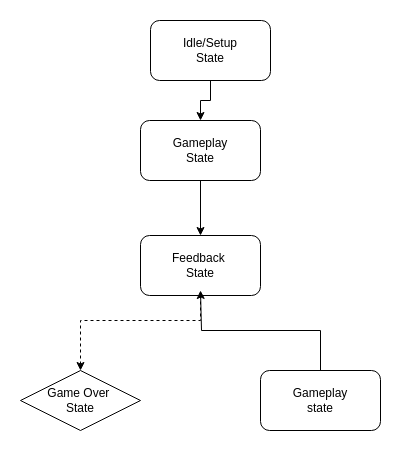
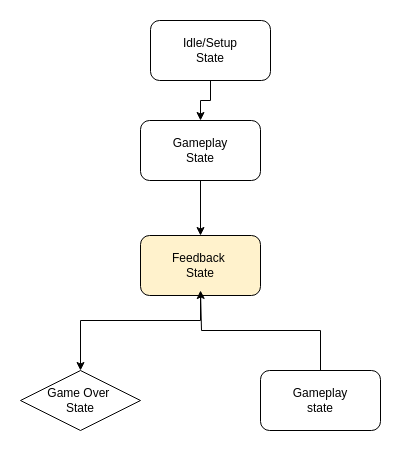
(201, 266) -> (201, 266)
(119, 321) -> (119, 321)
